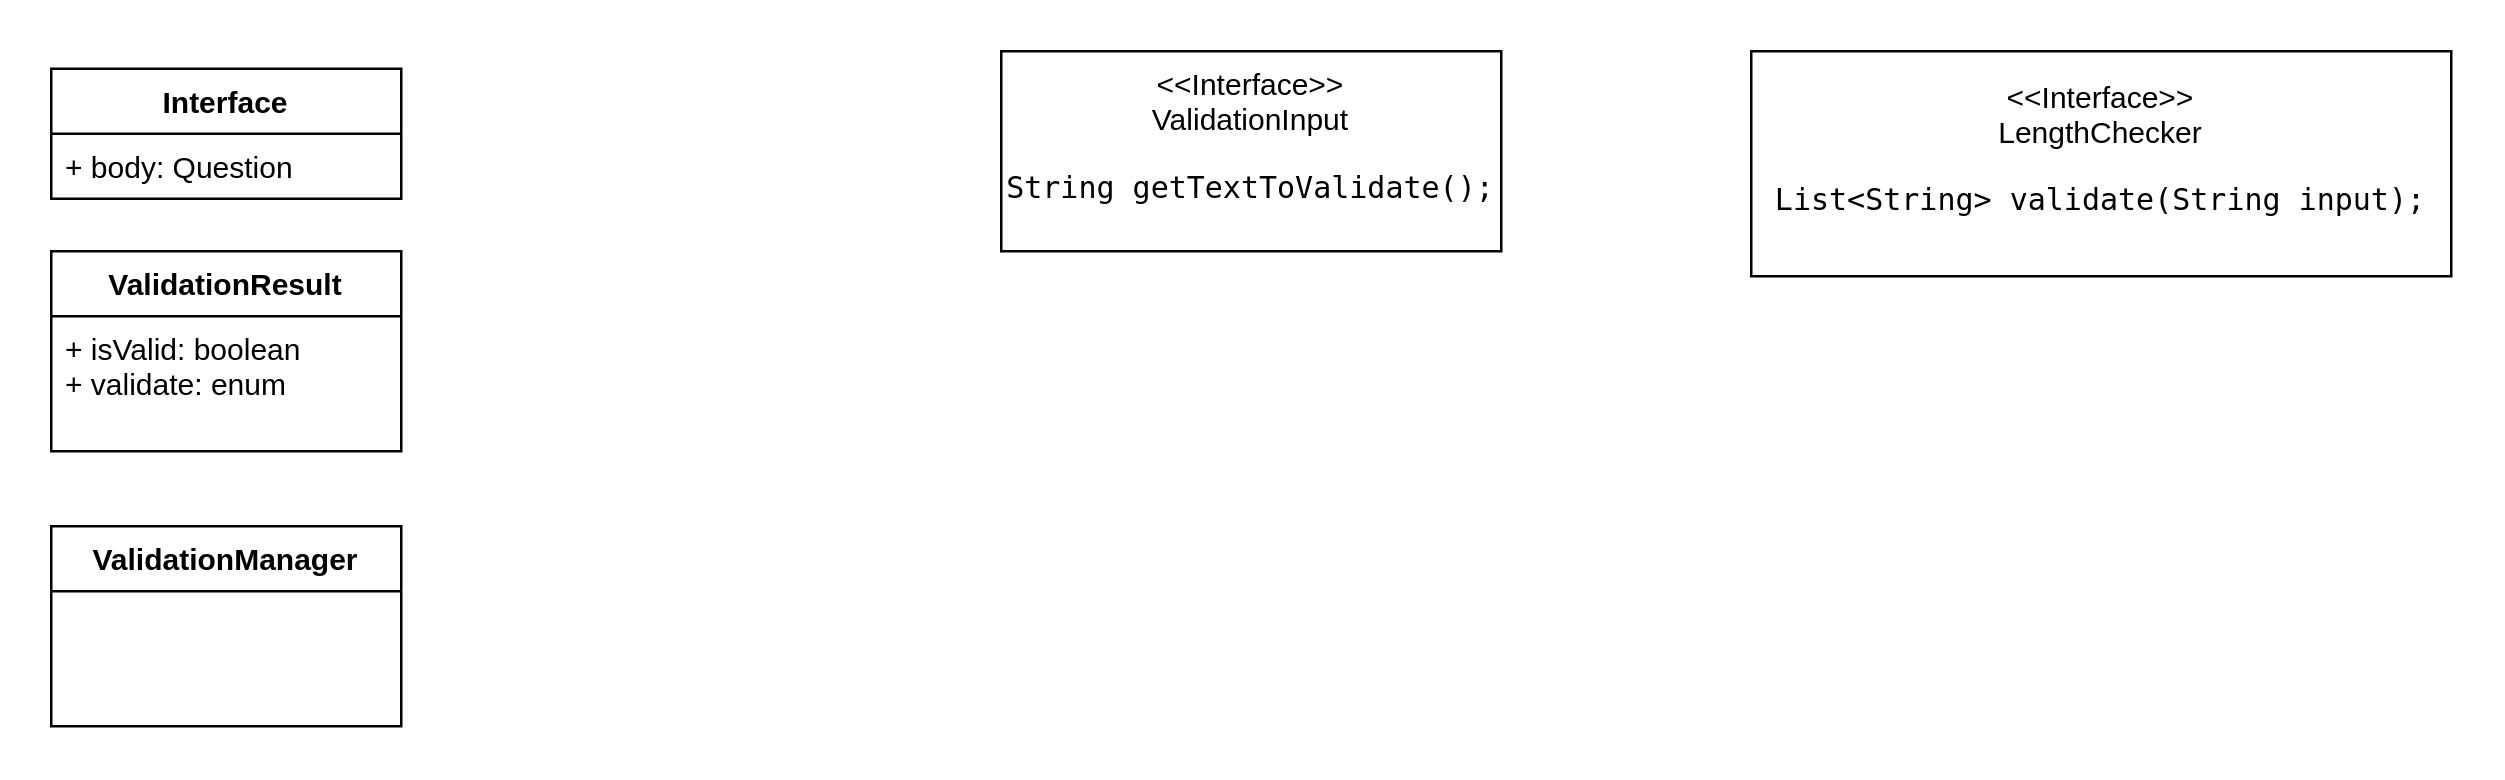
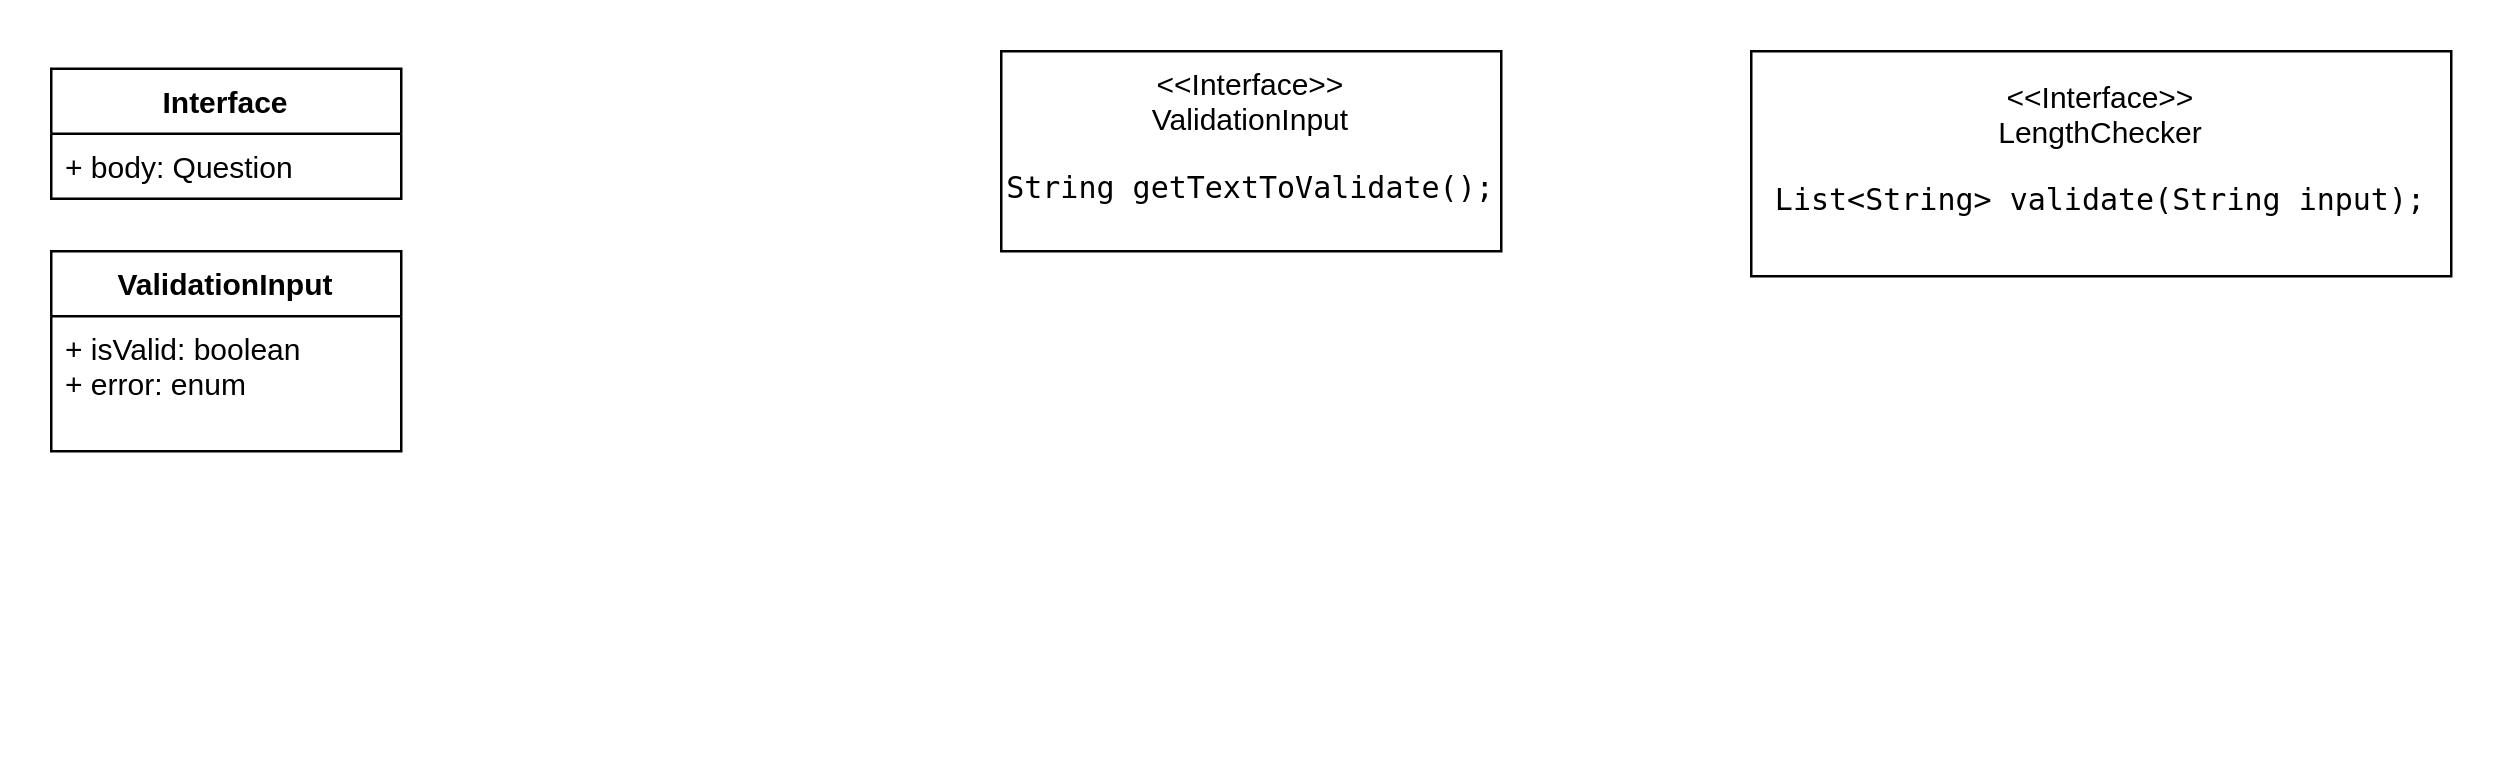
(225, 285) -> (225, 285)
(189, 350) -> (189, 350)
(226, 626) -> none
